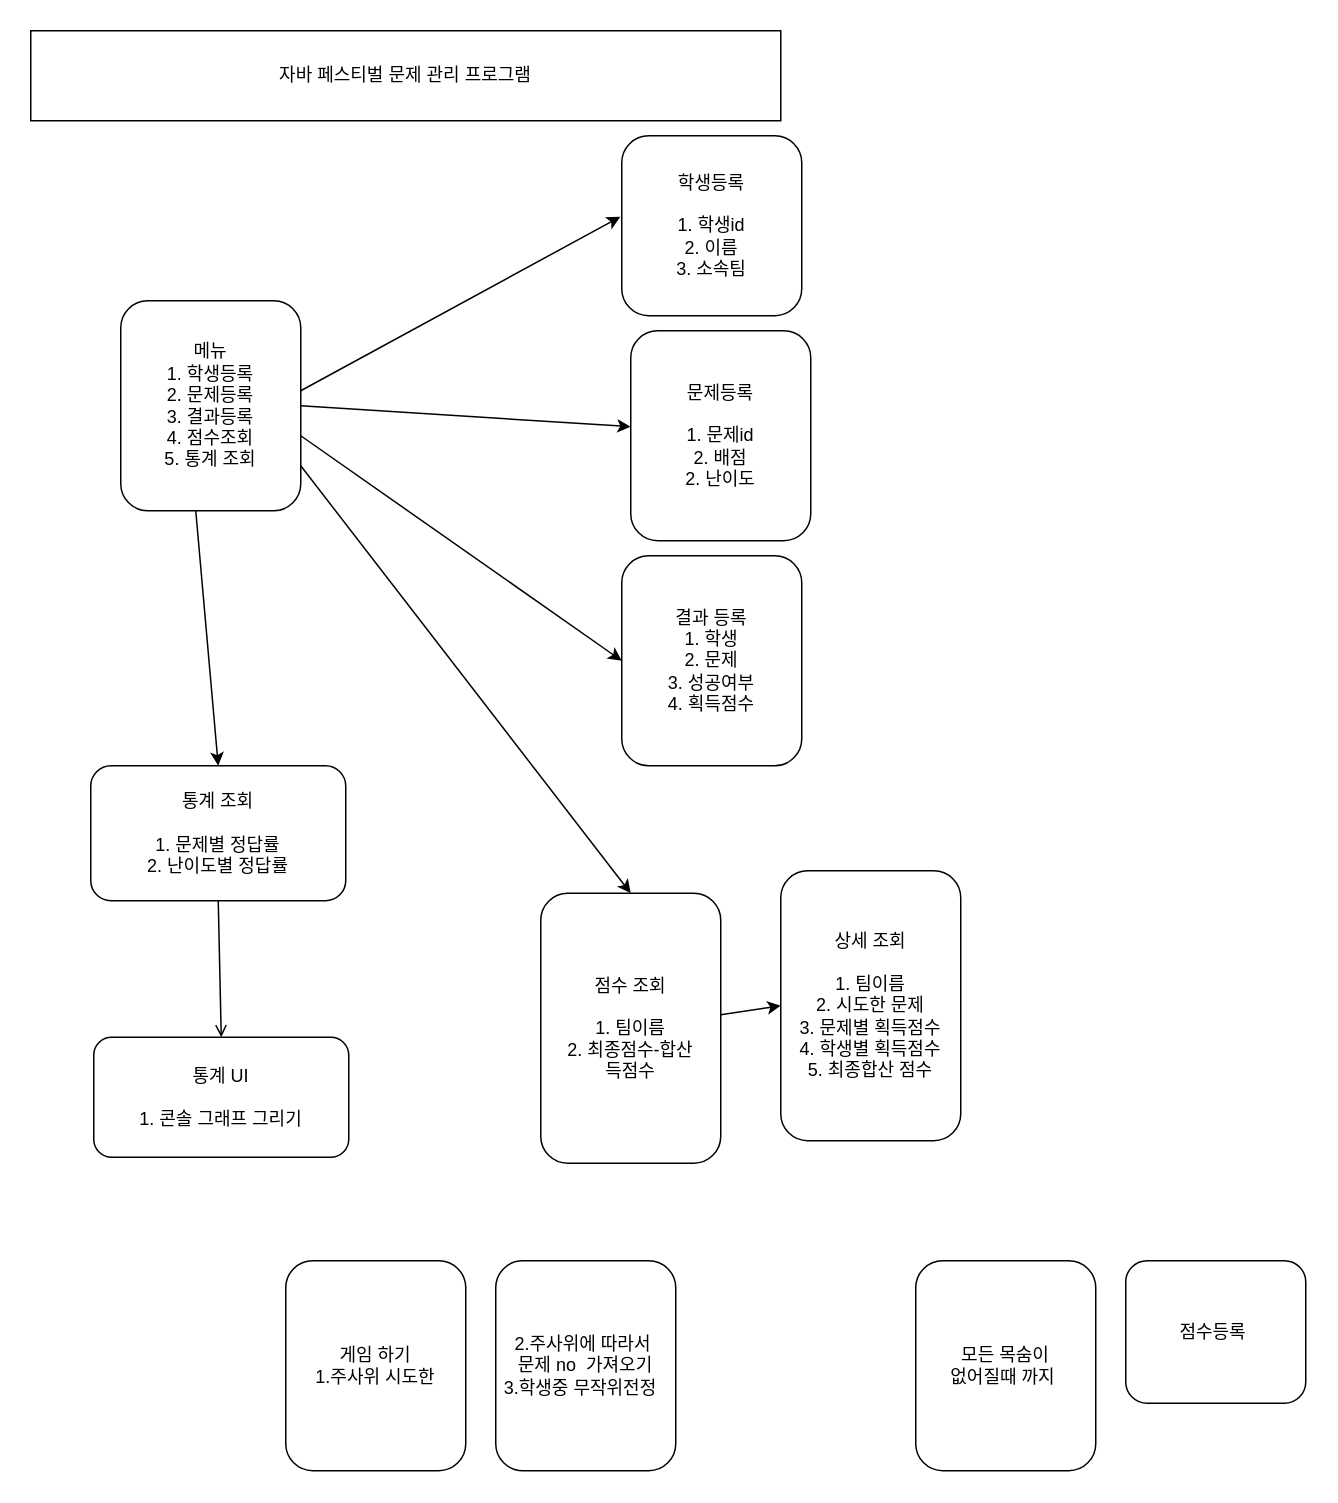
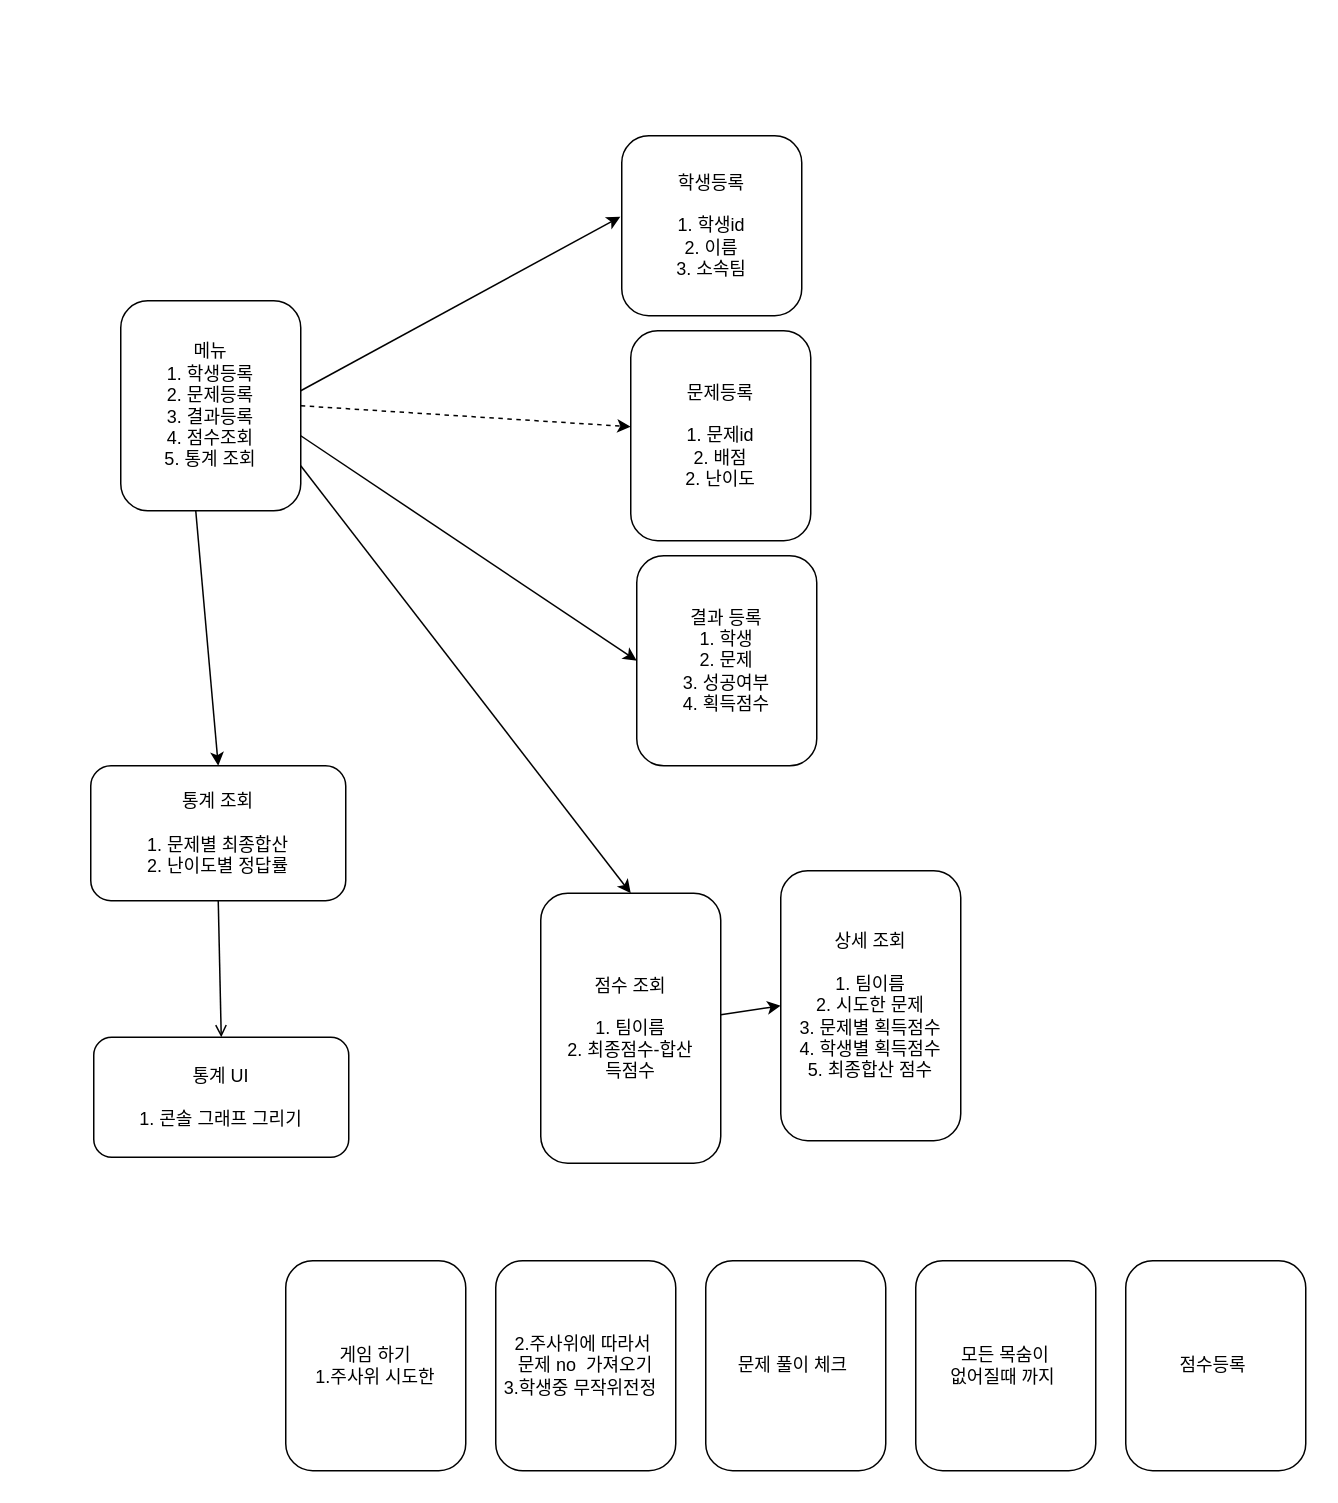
(406, 76) -> none
(459, 416) -> (459, 416)
(712, 661) -> (727, 661)
(218, 833) -> (218, 833)
(1216, 1332) -> (1216, 1366)
none -> (796, 1366)
